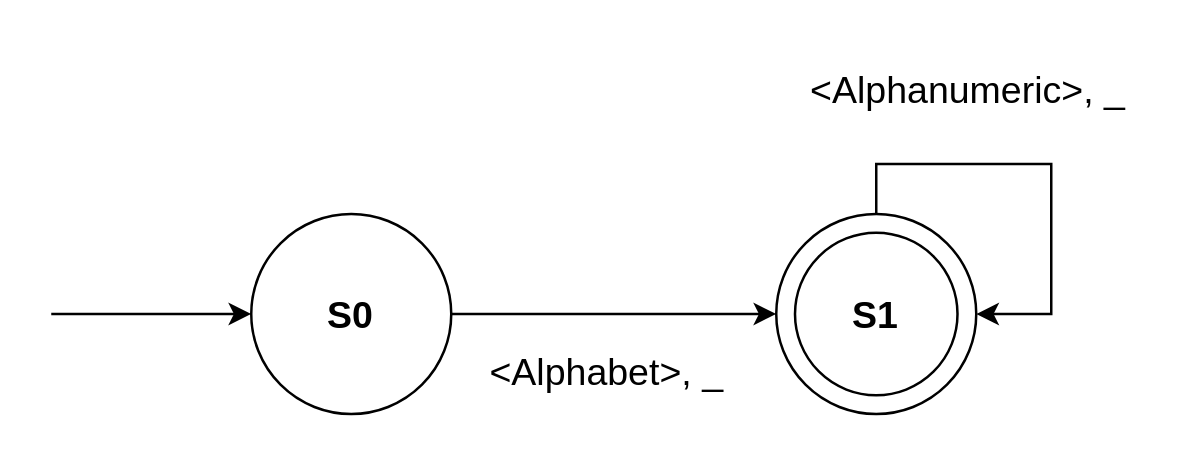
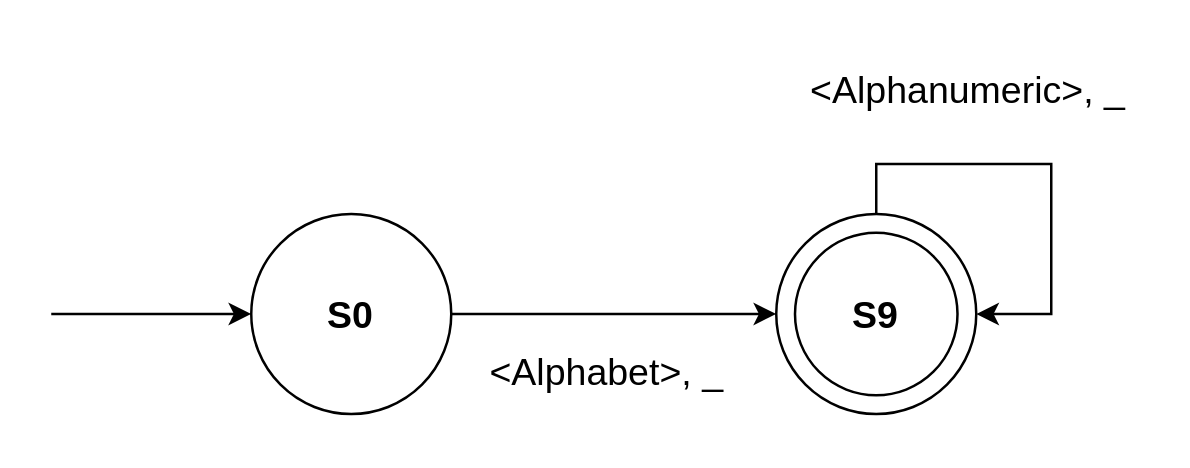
(876, 314) -> (876, 314)
